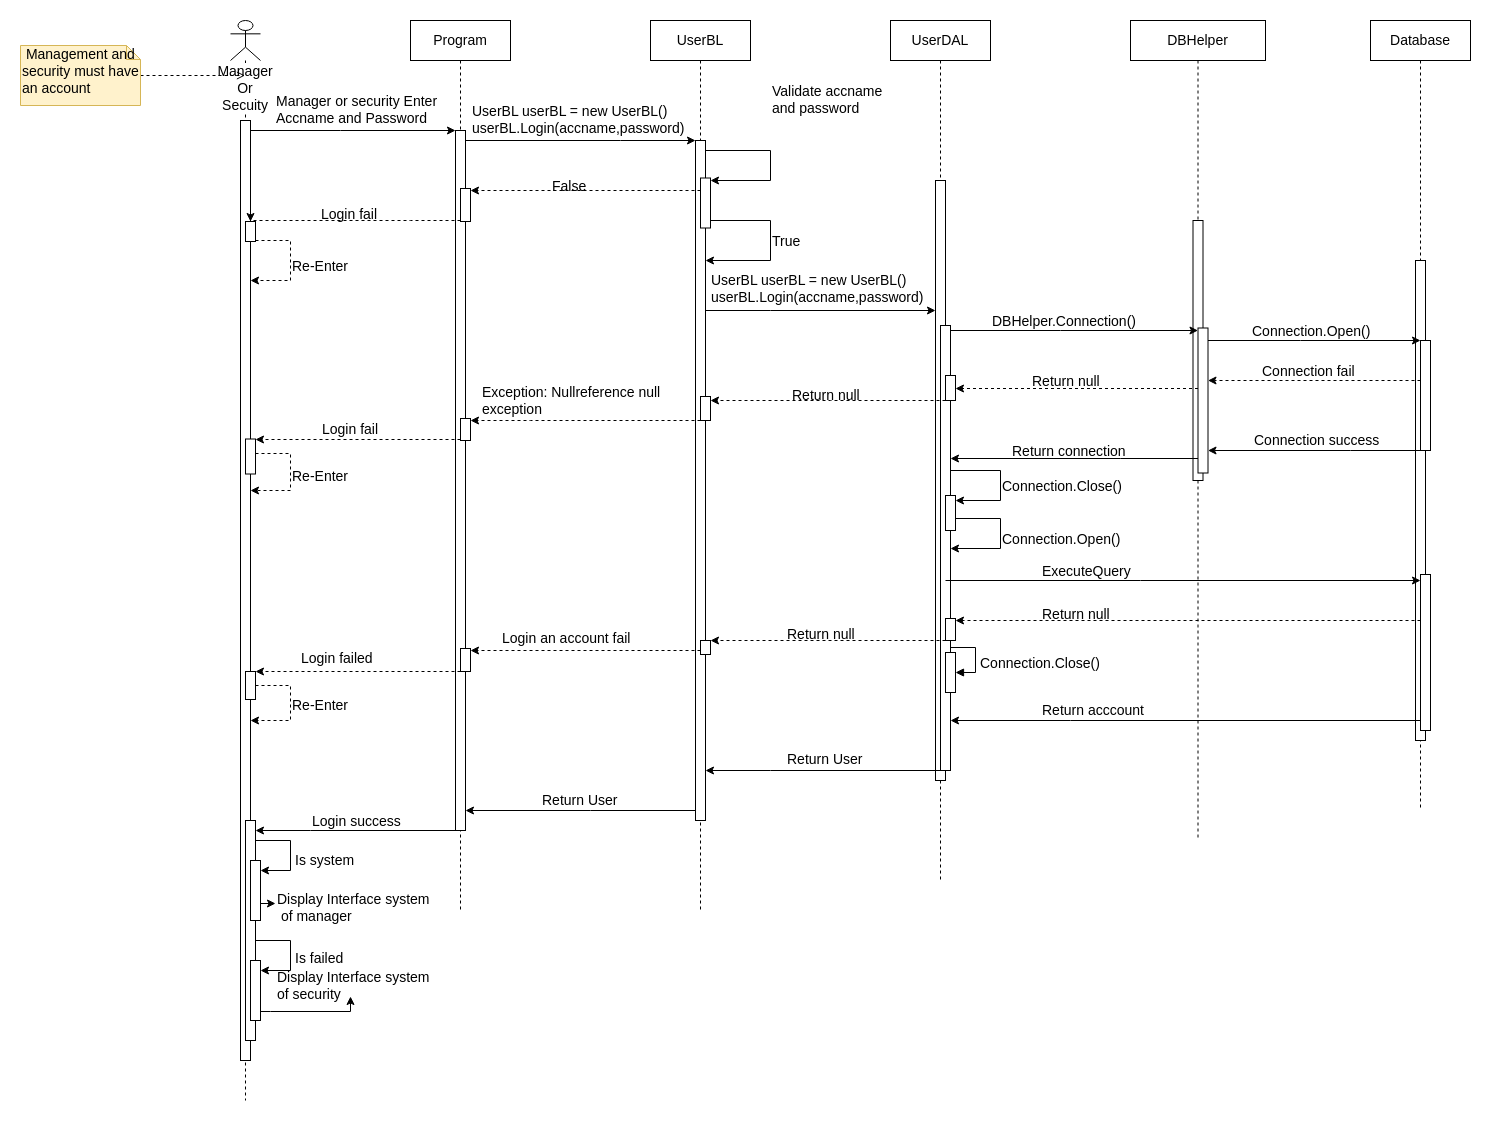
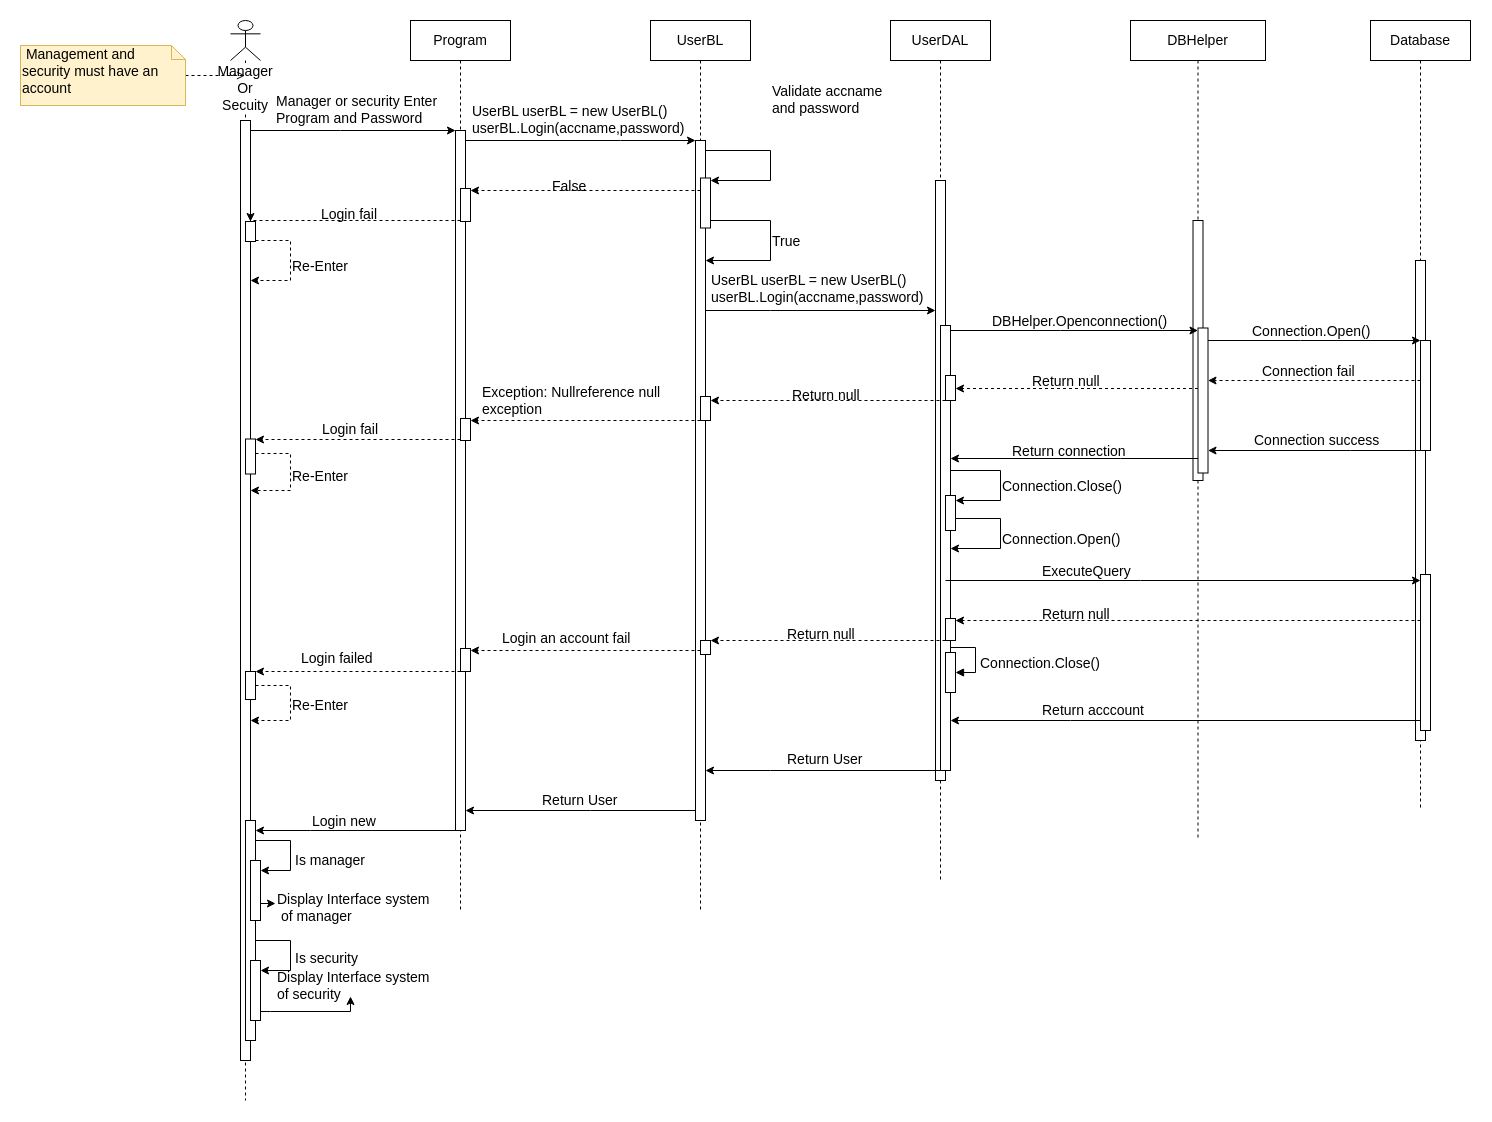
(81, 76) -> (103, 76)
(367, 110) -> (367, 110)
(1069, 322) -> (1085, 322)
(360, 822) -> (344, 822)
(329, 861) -> (333, 861)
(325, 959) -> (335, 959)
